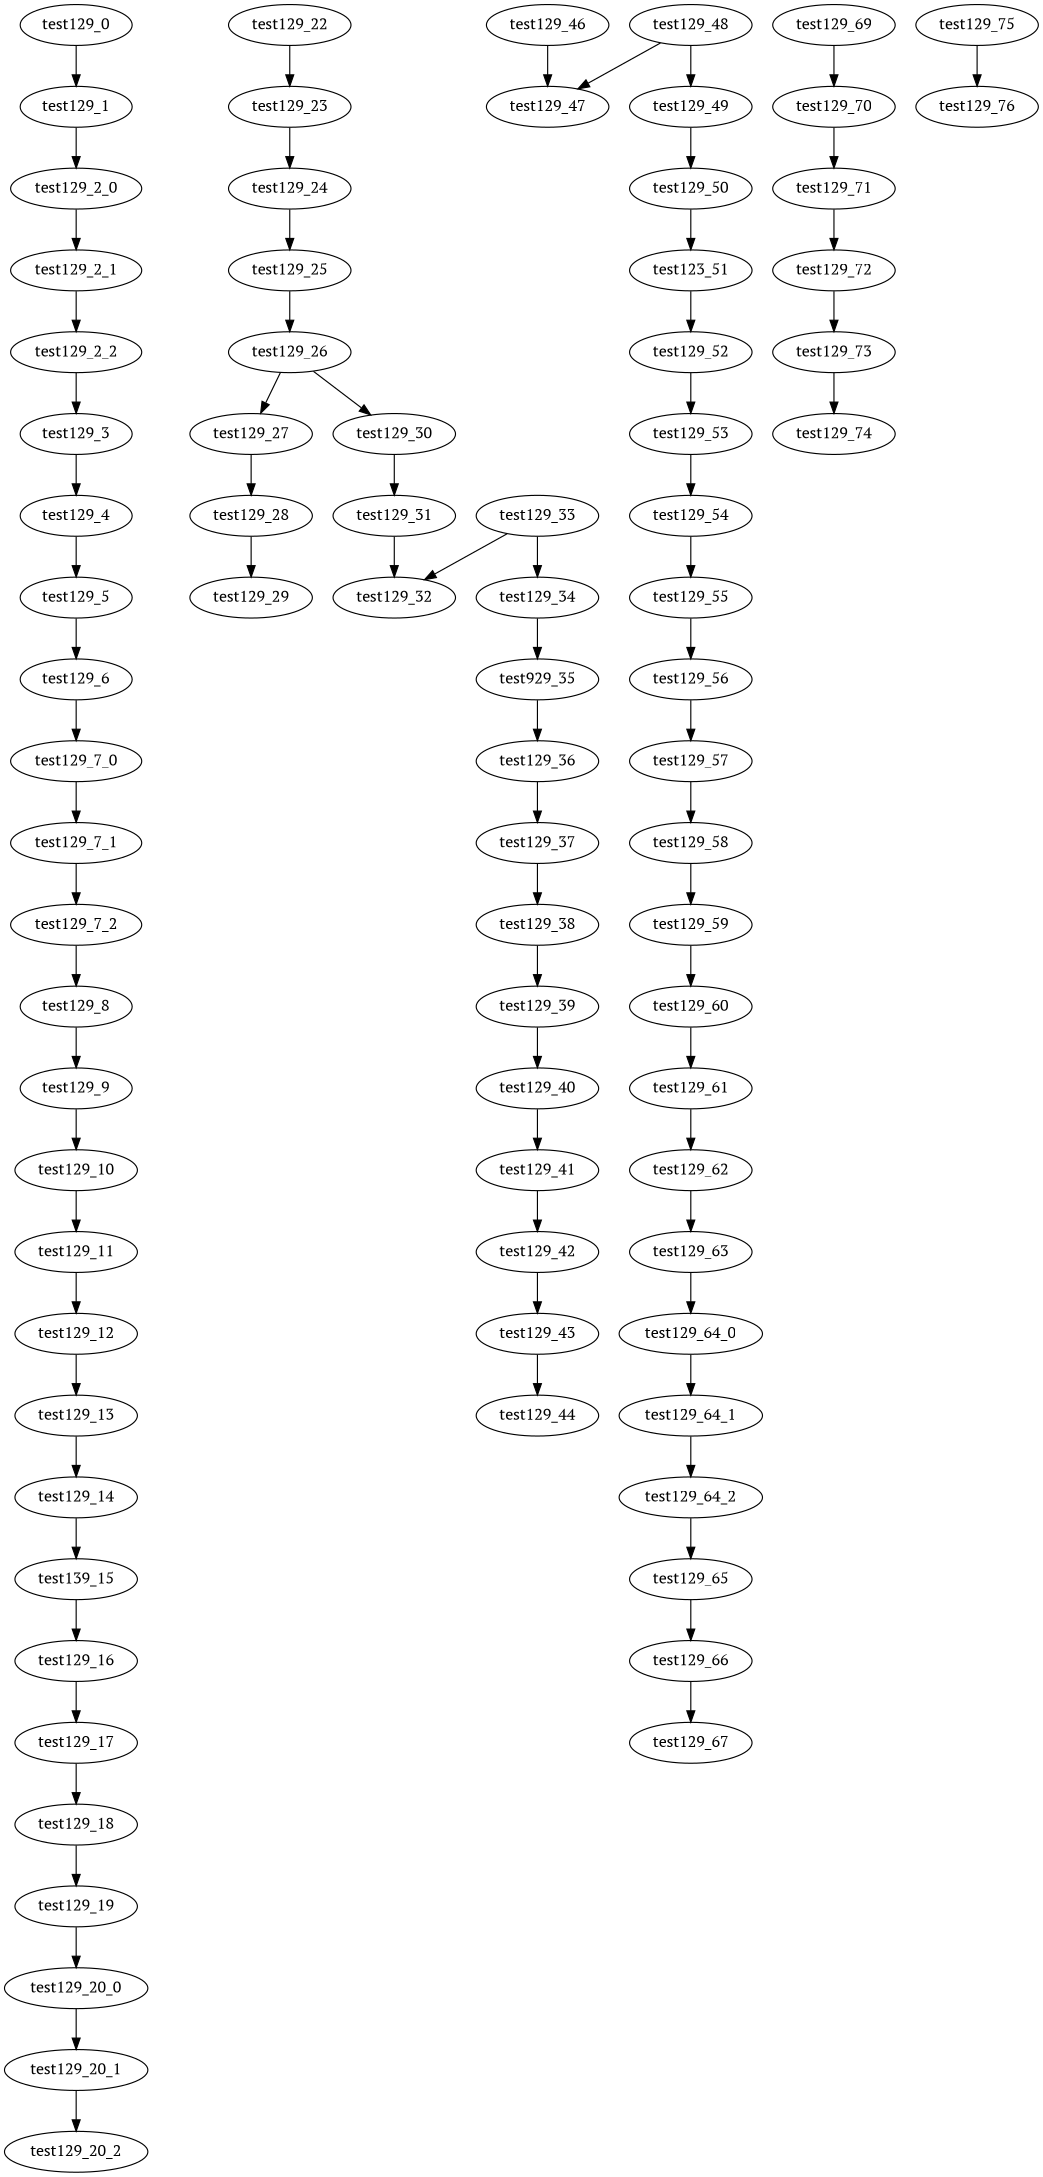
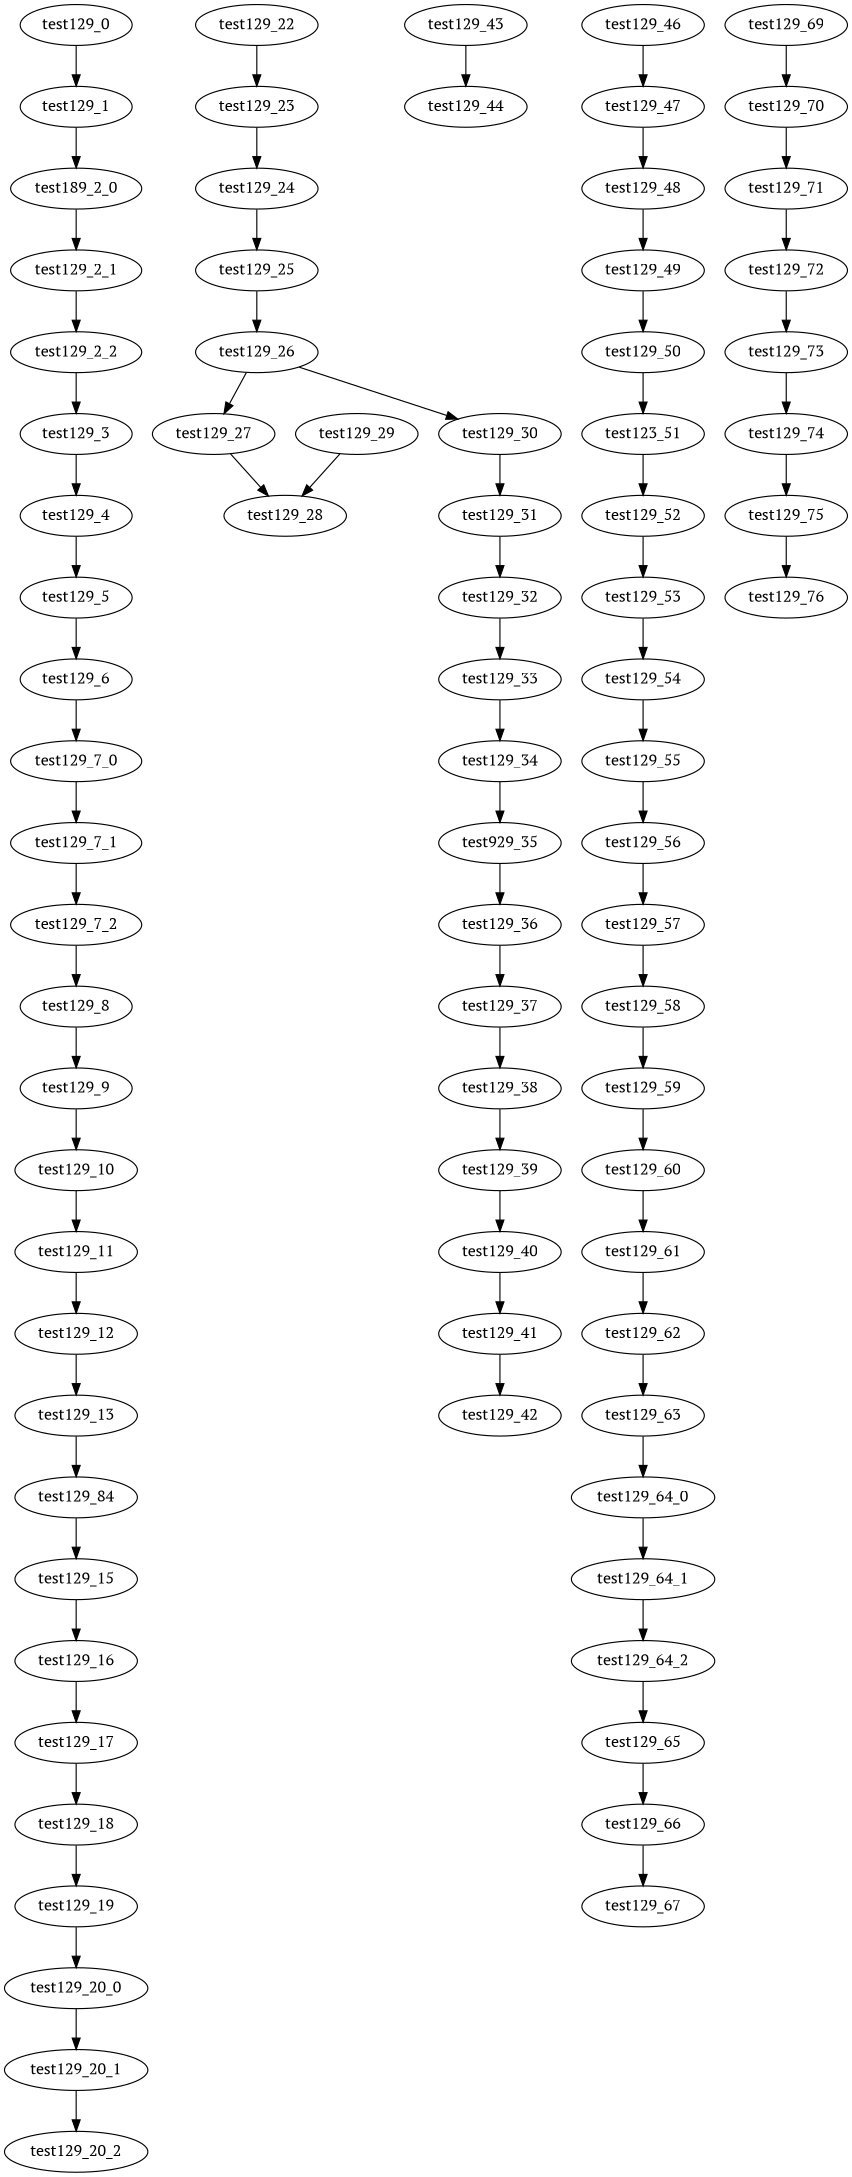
(624, 63) -> (643, 142)
(76, 189) -> (76, 189)
none -> (786, 469)
(251, 551) -> (325, 471)
(471, 554) -> (500, 633)
(537, 1287) -> none
(76, 1497) -> (76, 1497)
(76, 1579) -> (76, 1579)
